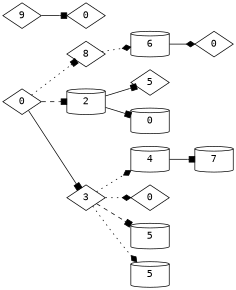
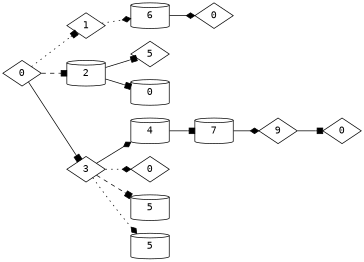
(86, 54) -> (86, 26)
none -> (242, 131)
(110, 183) -> (110, 155)
